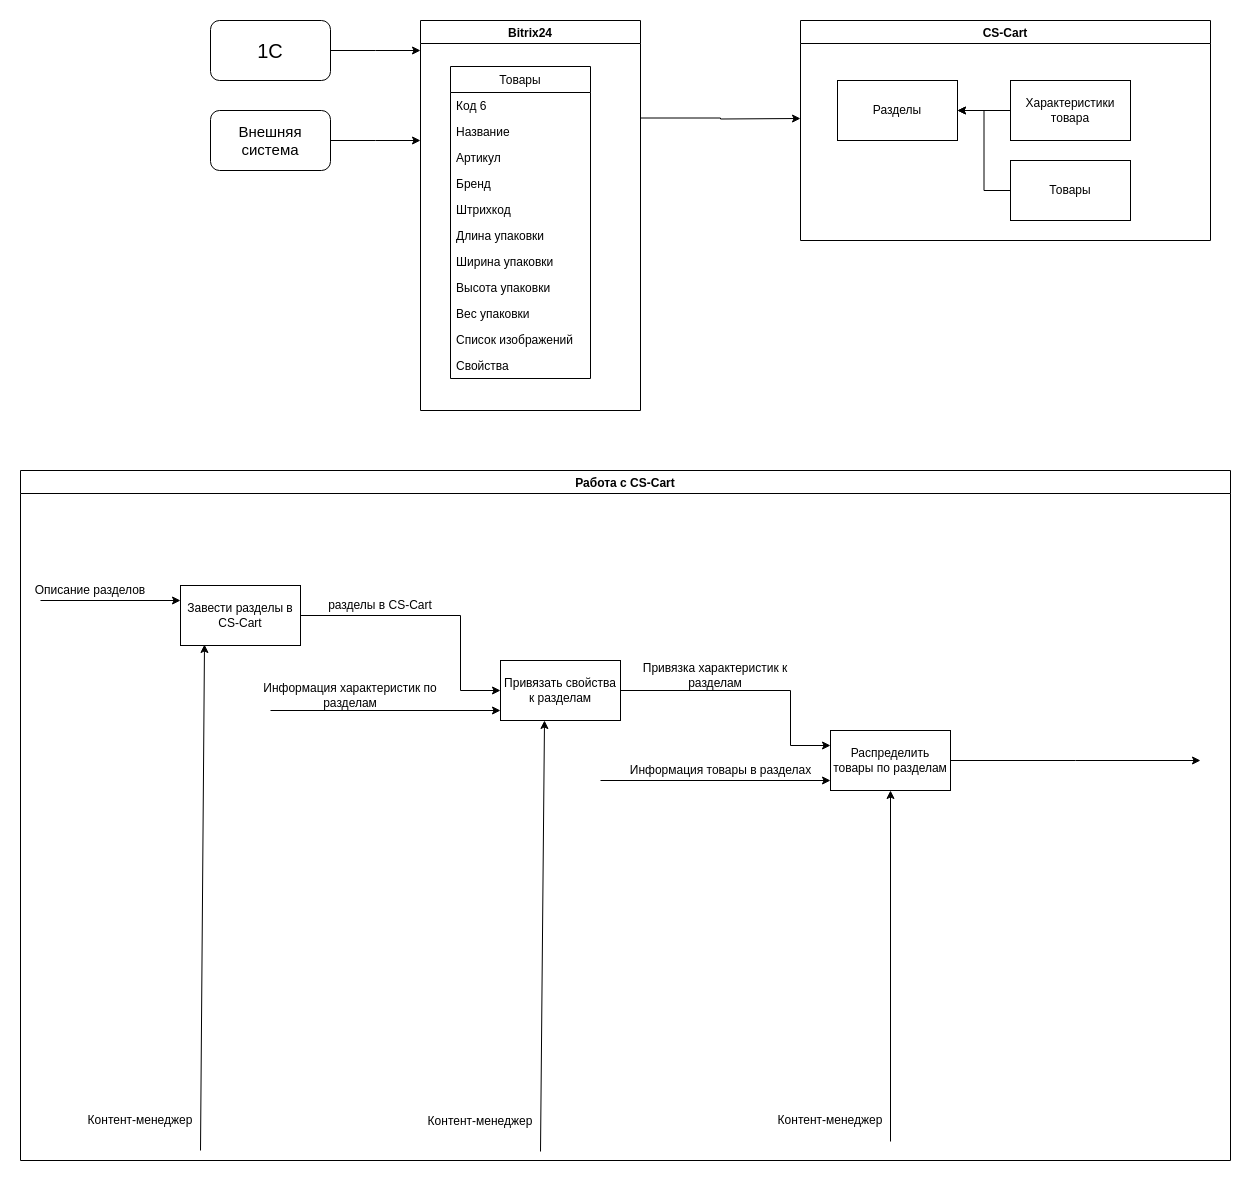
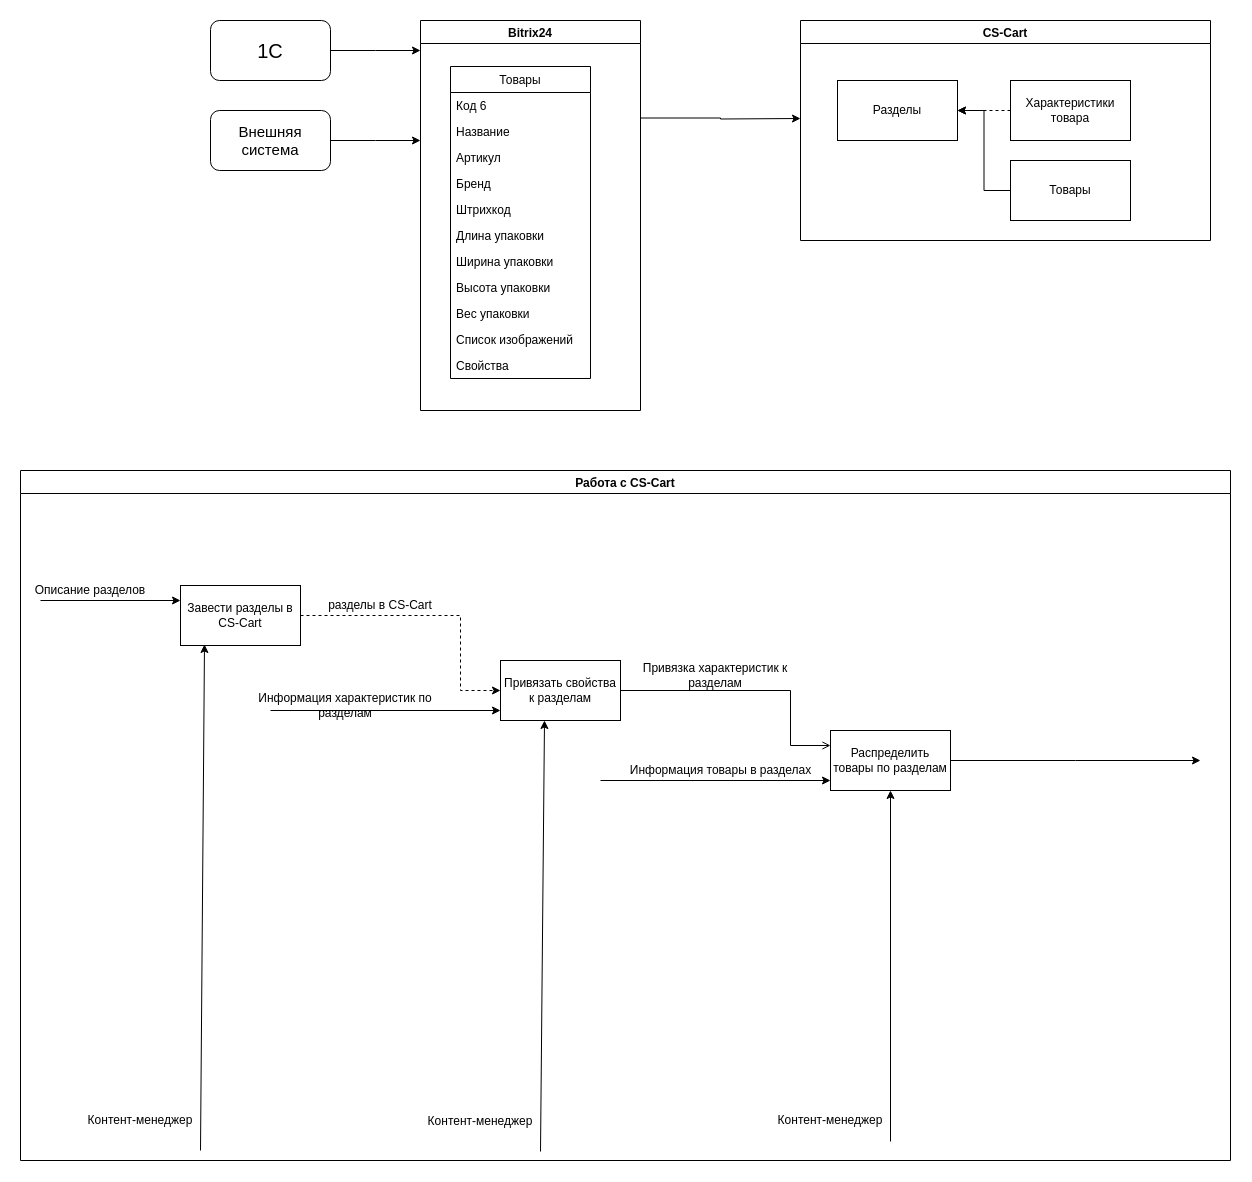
(998, 111) -> (998, 111)
(435, 616) -> (435, 616)
(351, 696) -> (346, 706)
(822, 746) -> (823, 746)
